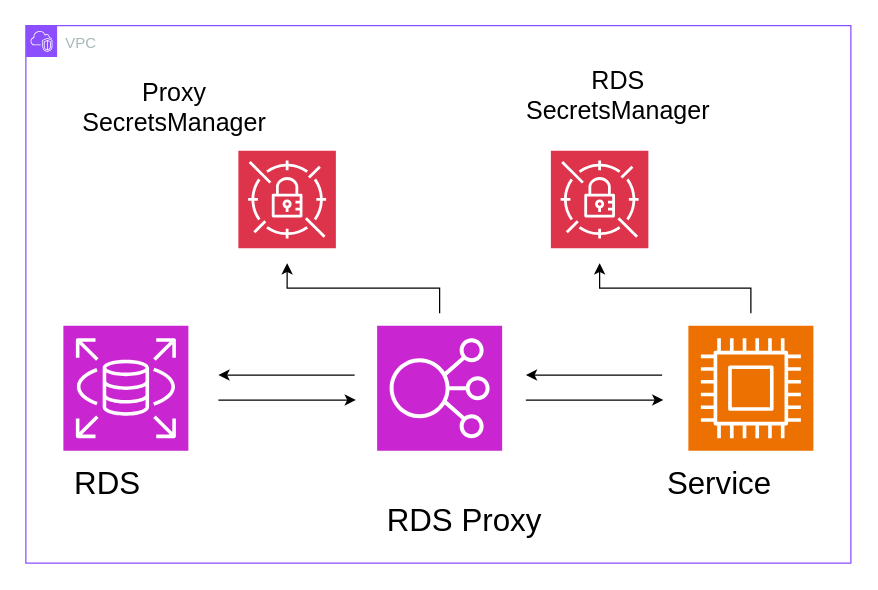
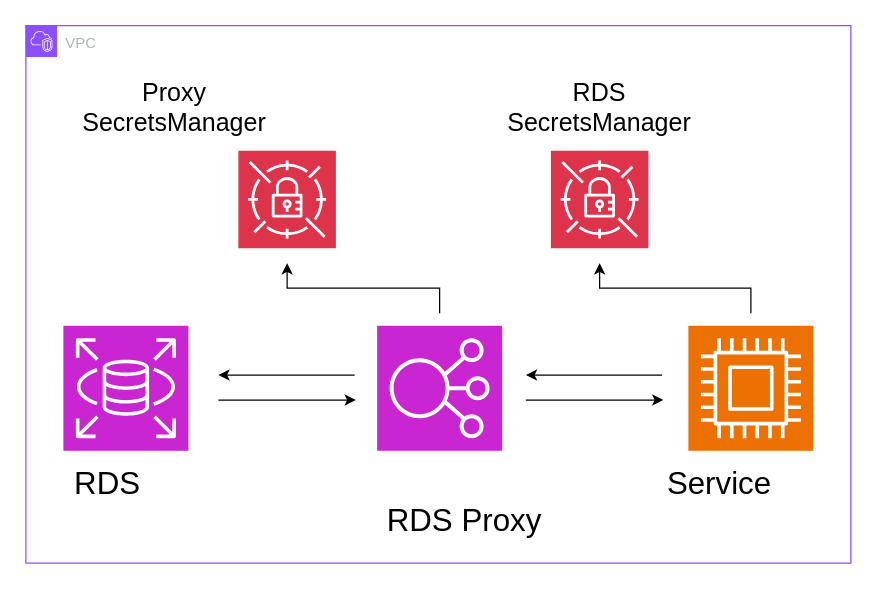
(618, 94) -> (599, 107)
